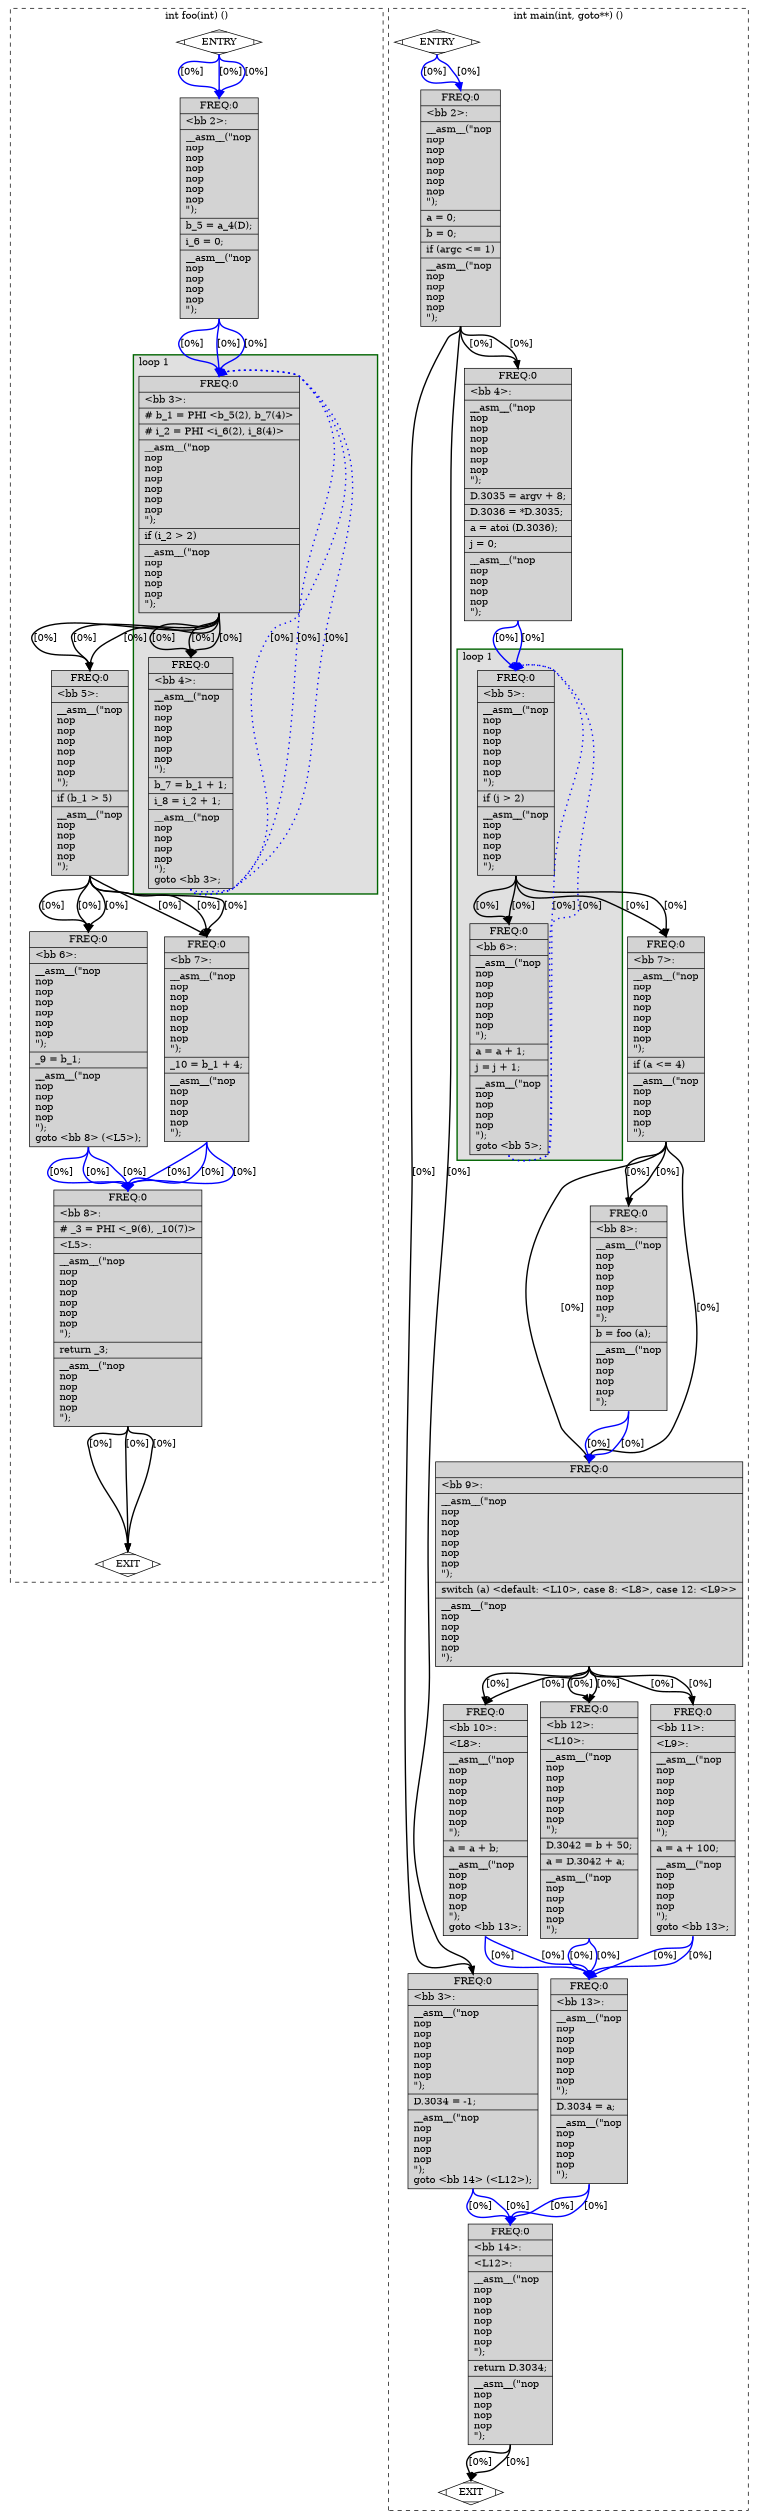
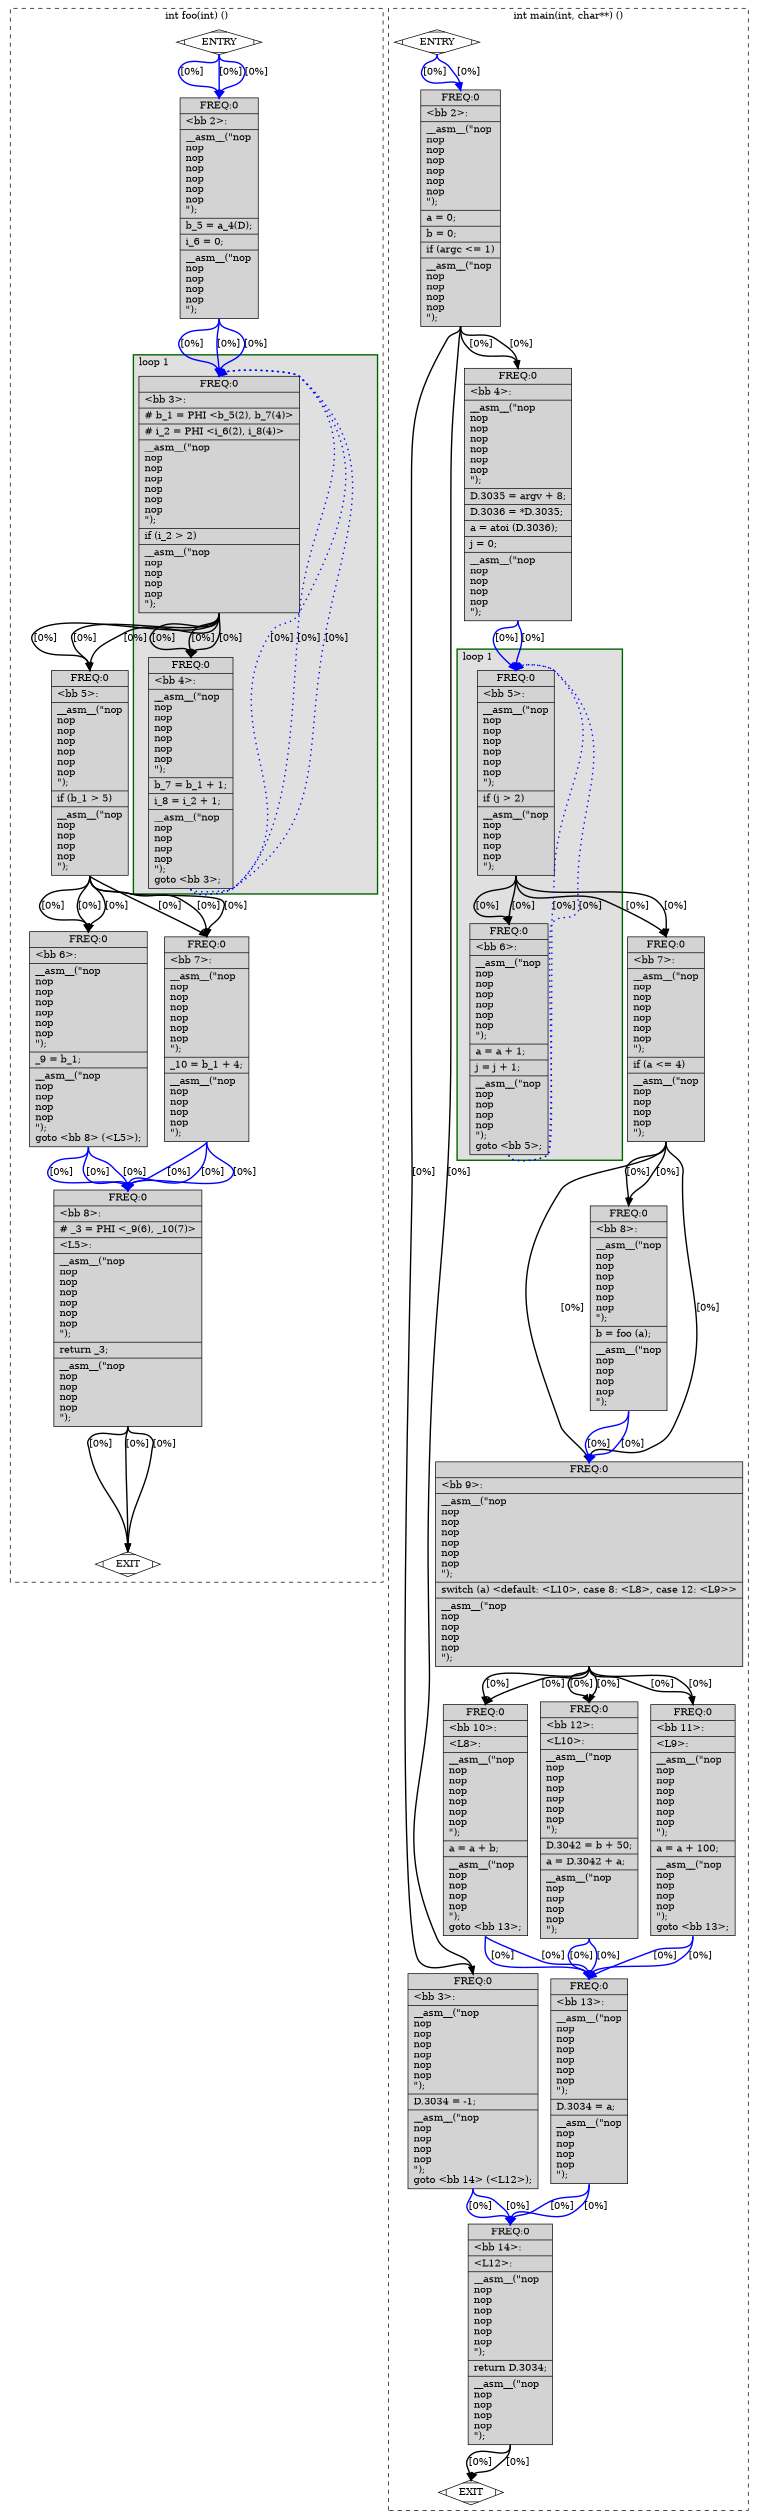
(568, 16) -> (568, 16)
